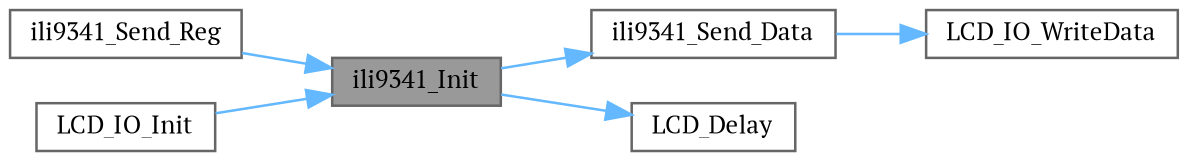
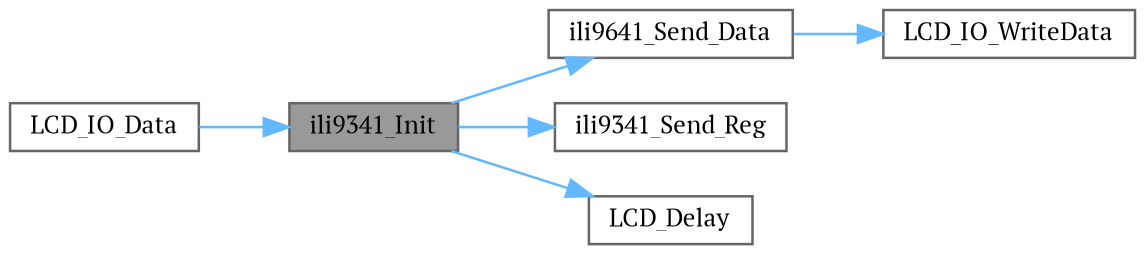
(713, 34) -> (671, 34)
(274, 58) -> (493, 127)
(126, 127) -> (104, 127)
